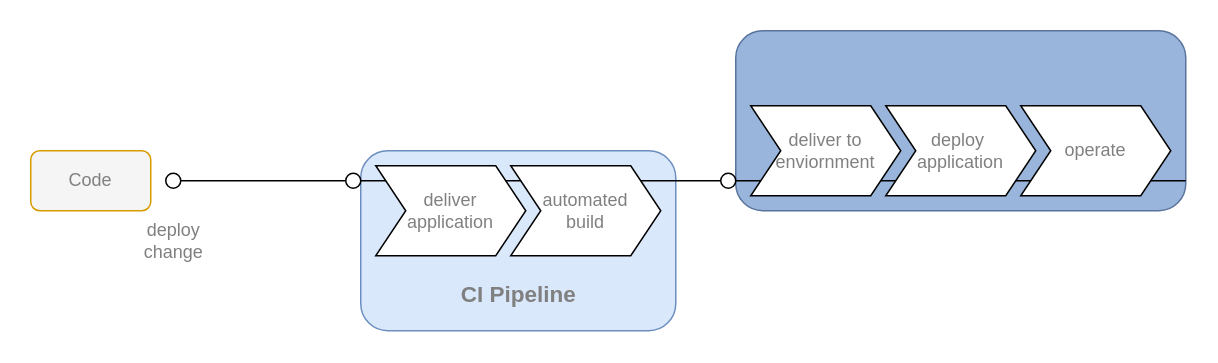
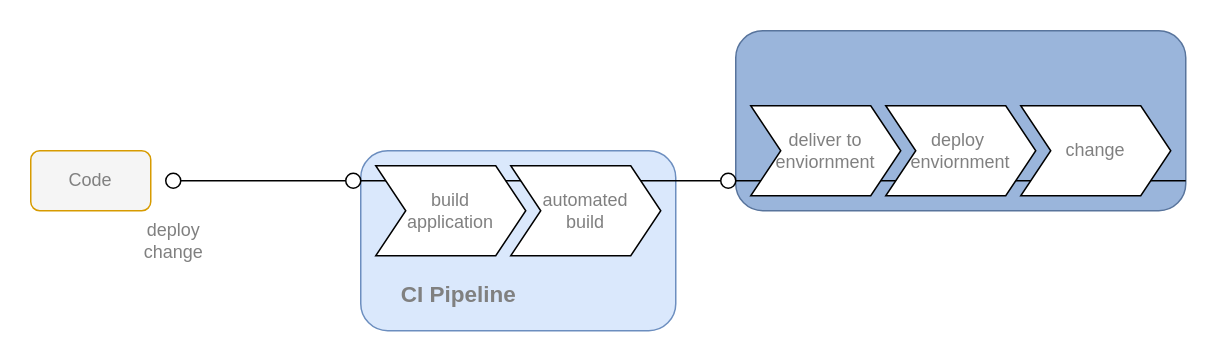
(961, 151) -> (961, 151)
(1096, 151) -> (1096, 151)
(451, 211) -> (451, 211)
(518, 293) -> (458, 293)
